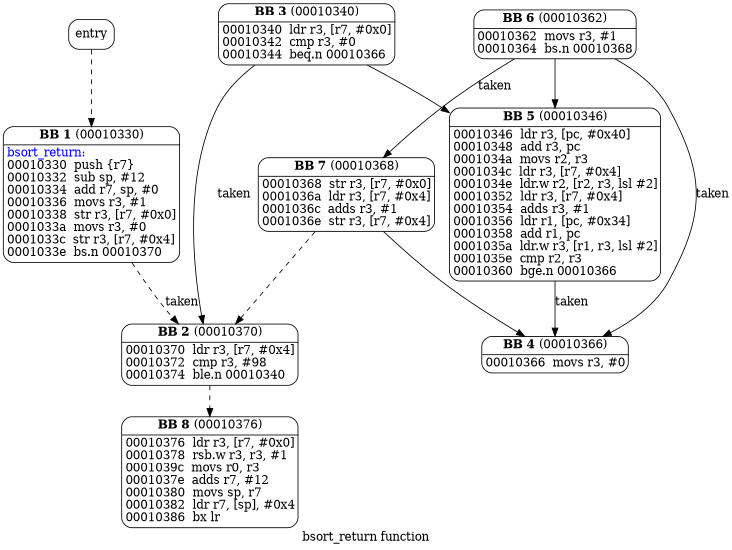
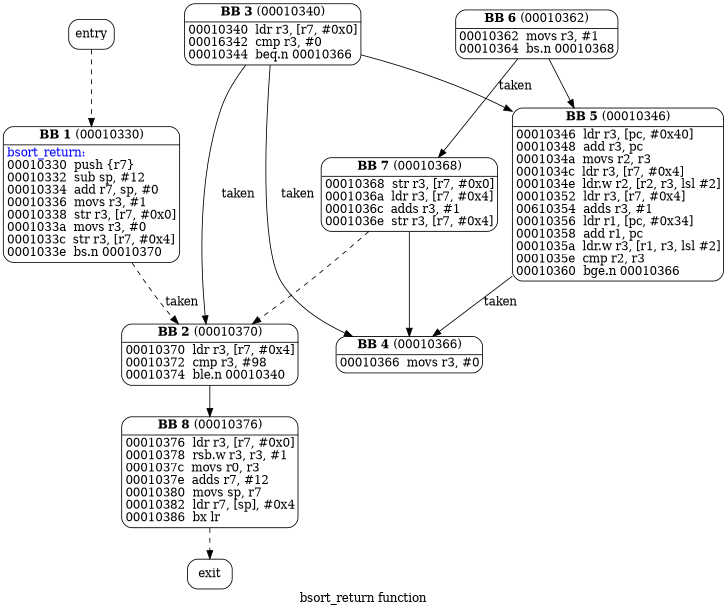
(289, 43) -> (255, 43)
(696, 197) -> (267, 216)
(522, 209) -> (585, 209)
(210, 397) -> (210, 397)
(193, 468) -> (193, 468)
none -> (210, 574)
